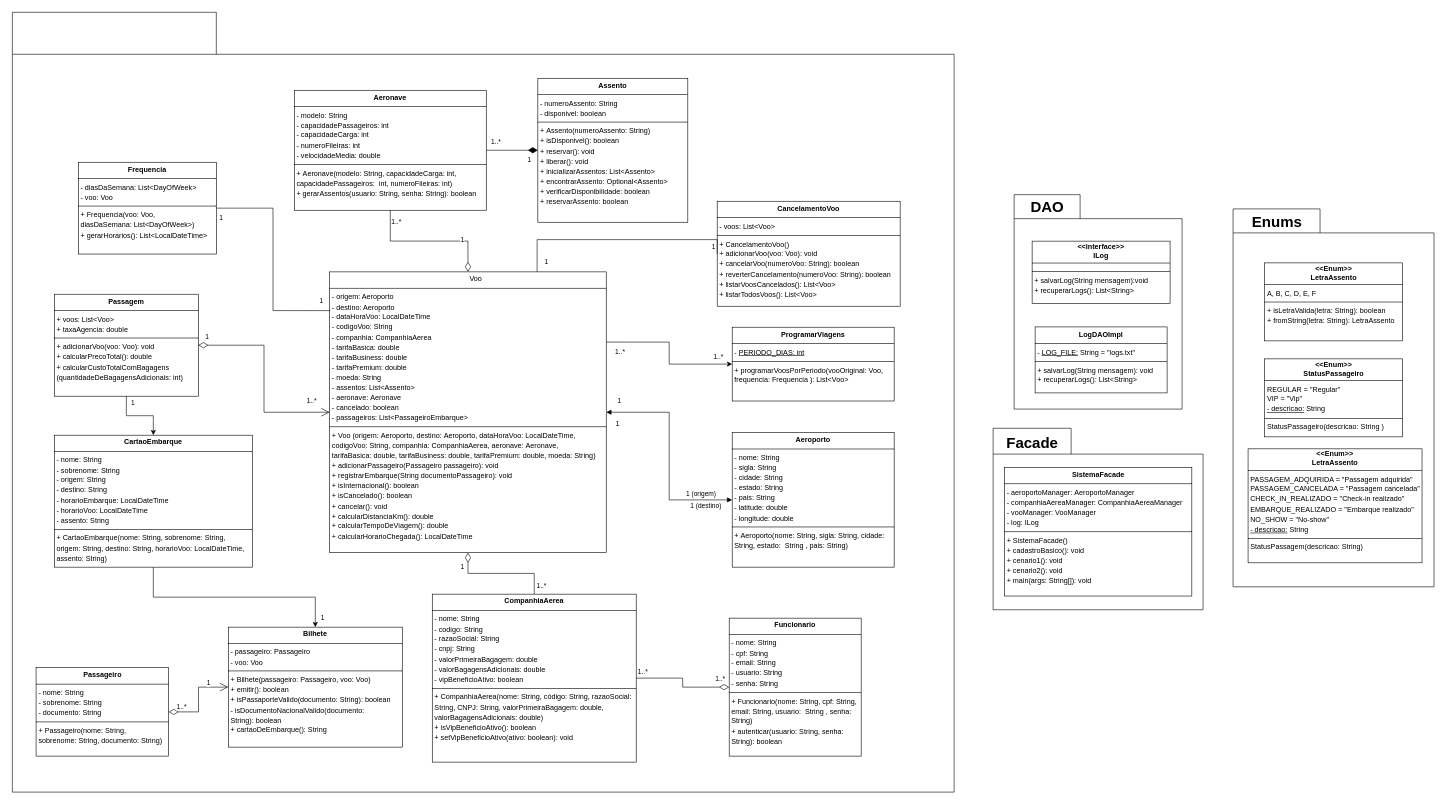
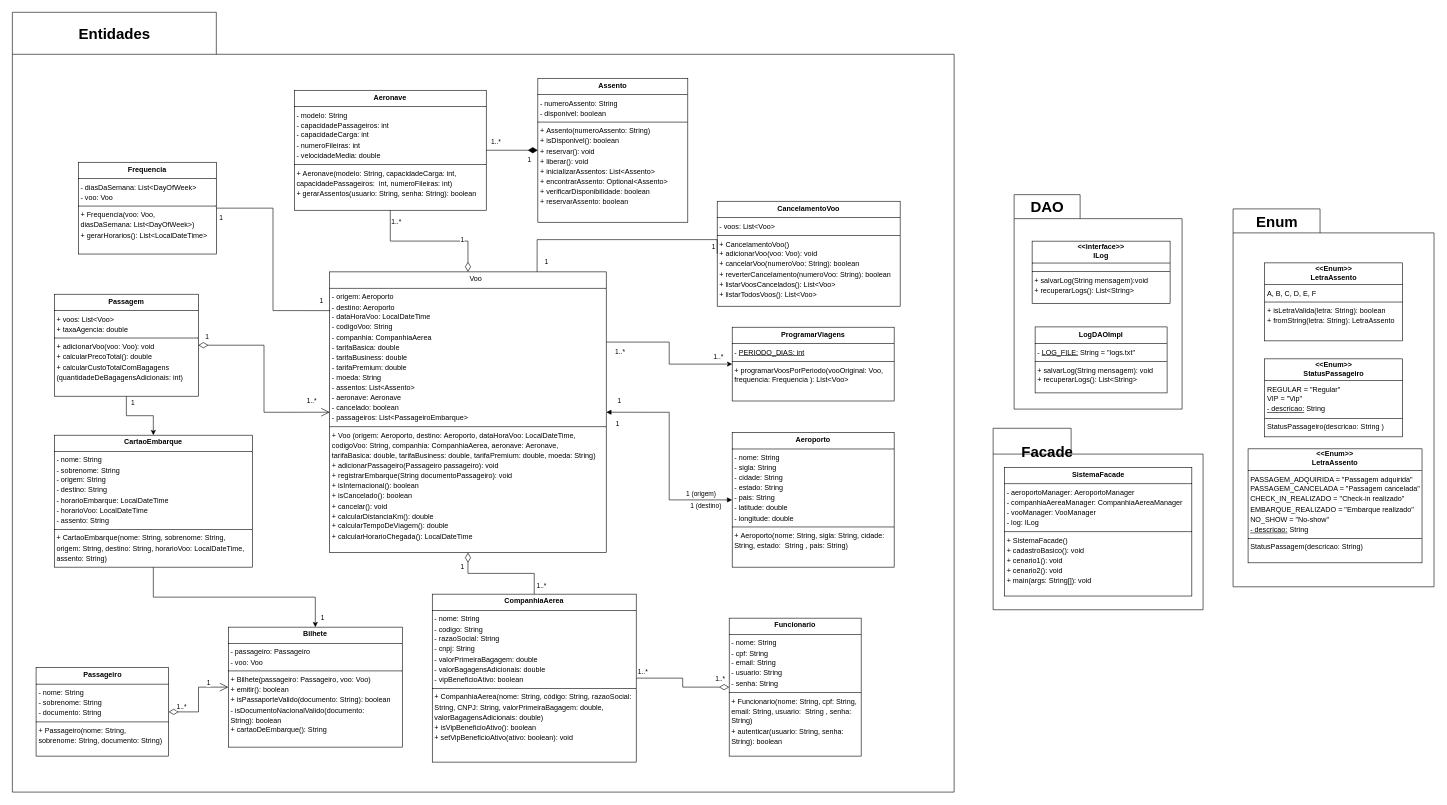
none -> (114, 33)
(1277, 221) -> (1277, 221)
(1032, 442) -> (1047, 451)
